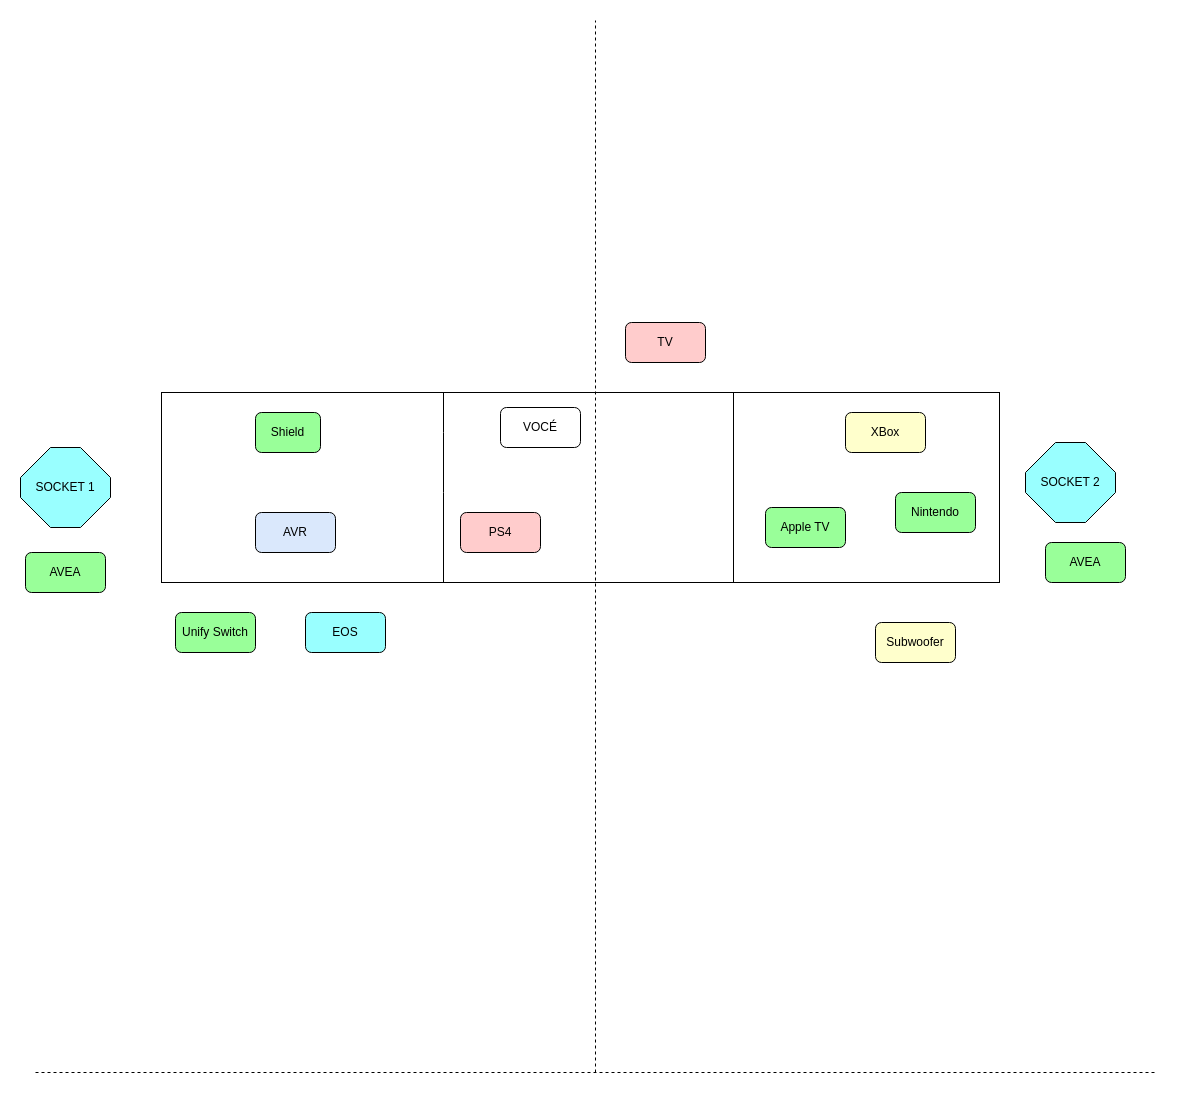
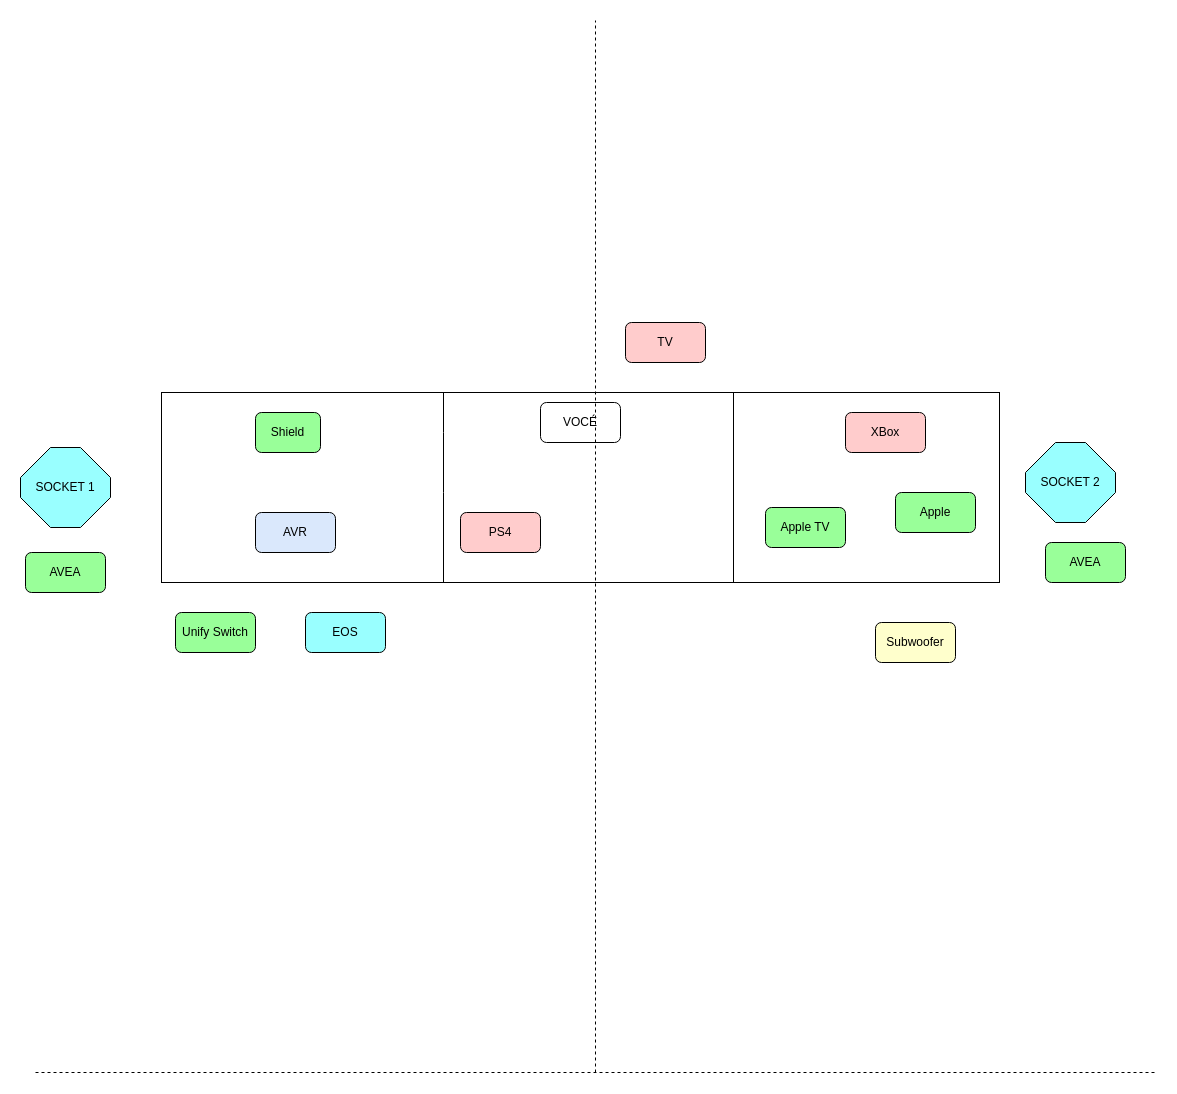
(541, 428) -> (581, 423)
(886, 433) -> (886, 433)
(936, 513) -> (936, 513)
